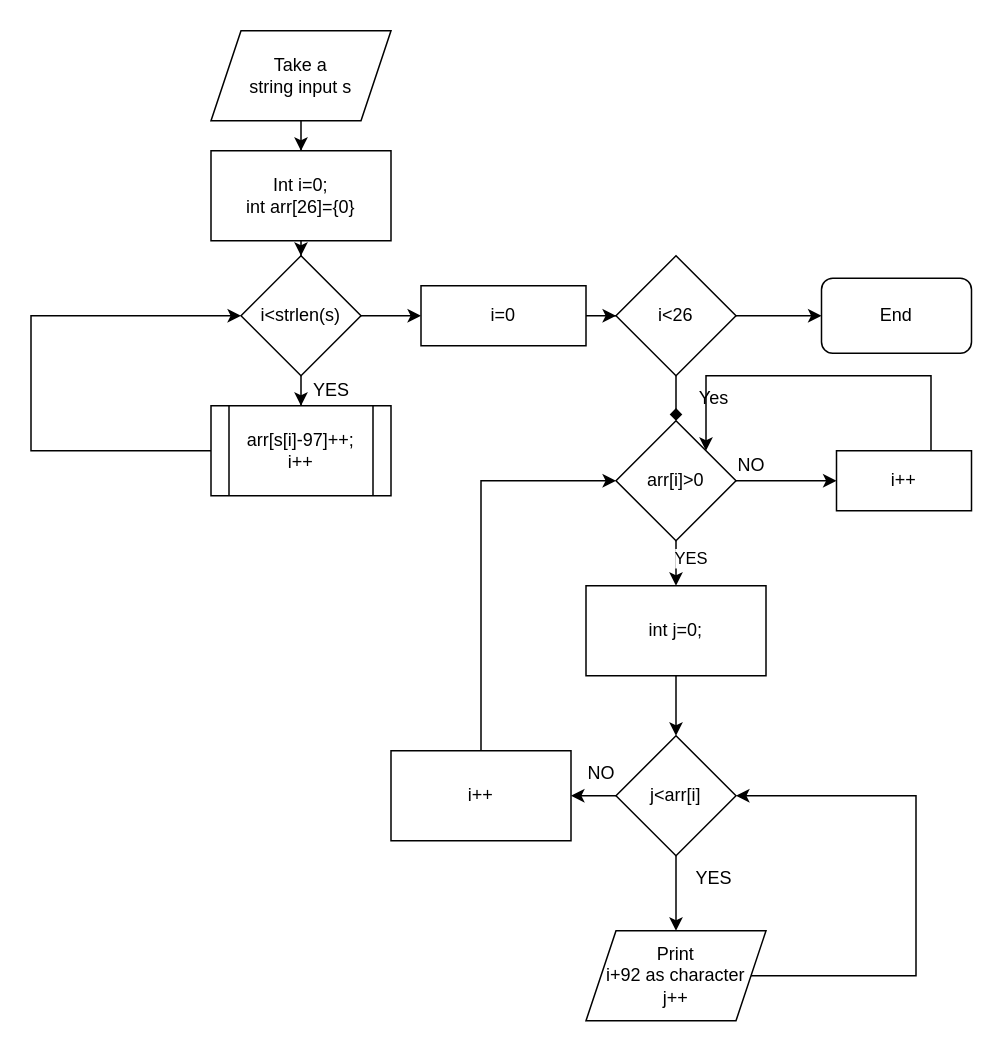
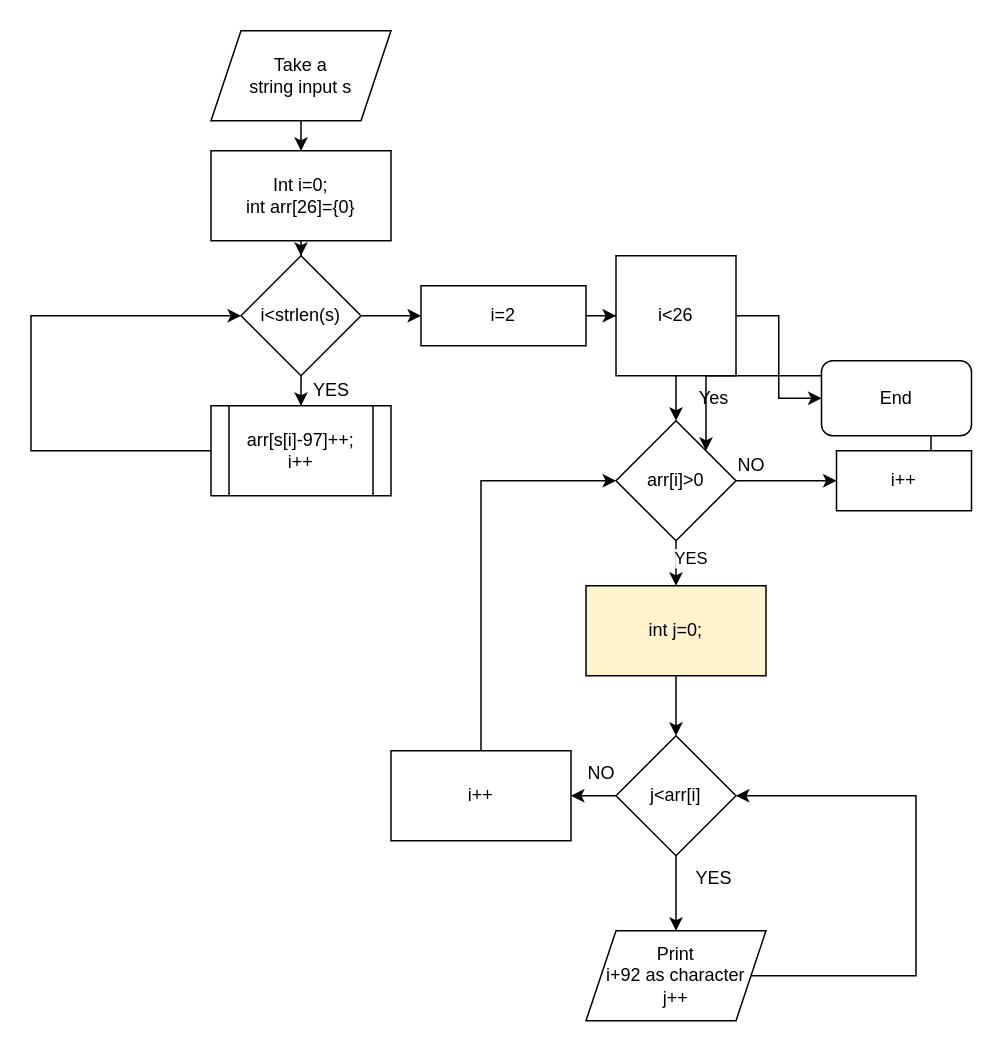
(503, 316) -> (503, 316)
(676, 316) -> (676, 316)
(896, 316) -> (896, 398)
(676, 408) -> (676, 409)
(676, 631) -> (676, 631)
